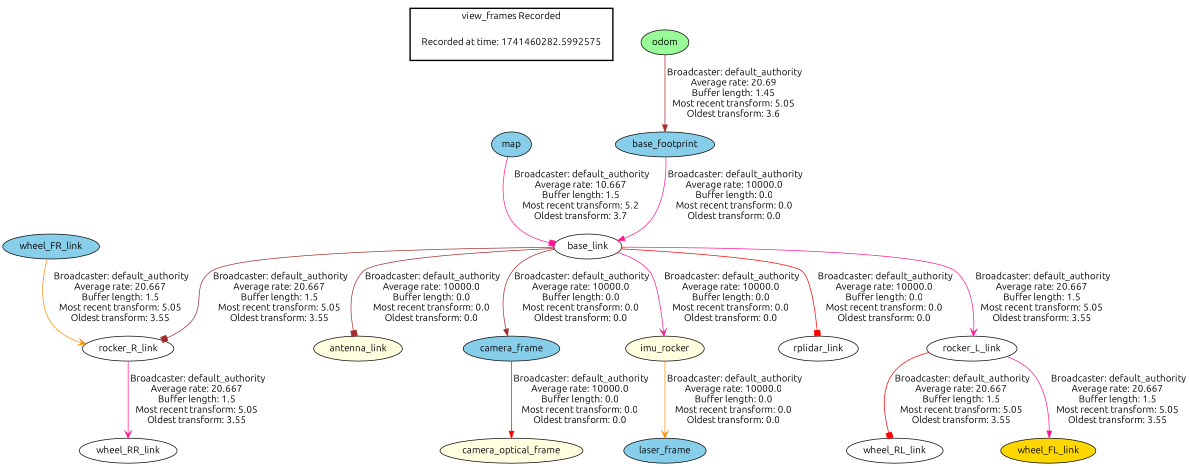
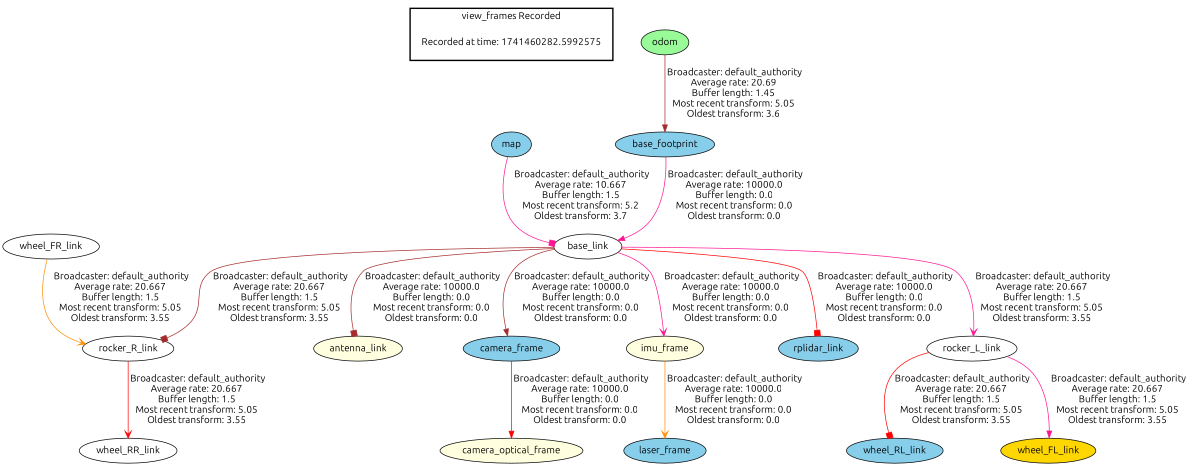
(51, 247) -> (51, 247)
(665, 349) -> (665, 349)
(818, 349) -> (818, 349)
(128, 396) -> (128, 396)
(895, 451) -> (895, 451)
